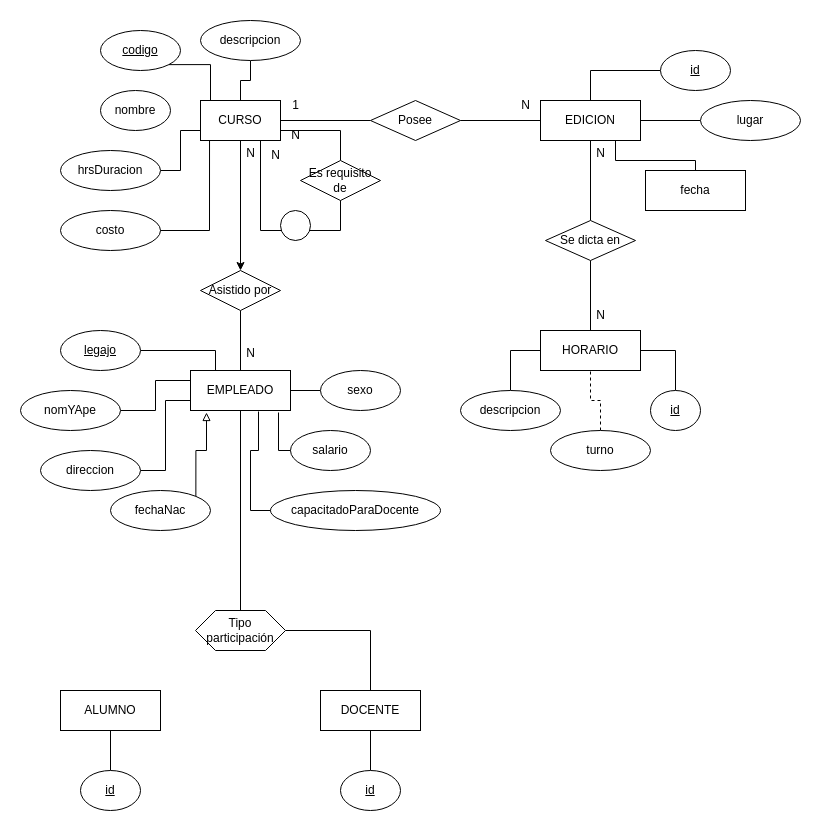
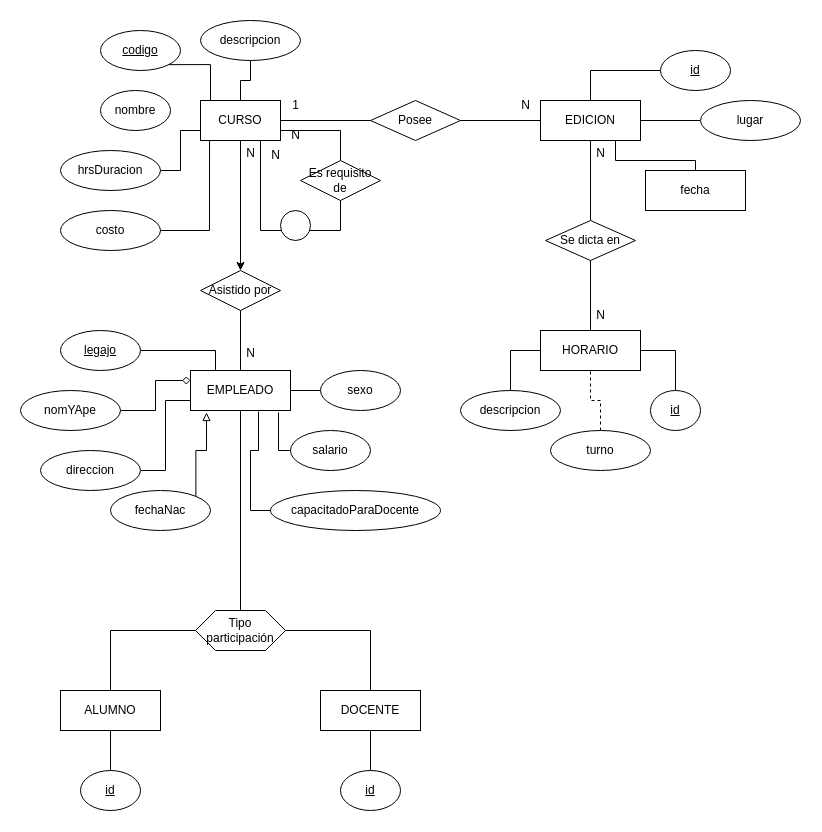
(186, 381) -> (182, 381)
none -> (124, 631)
